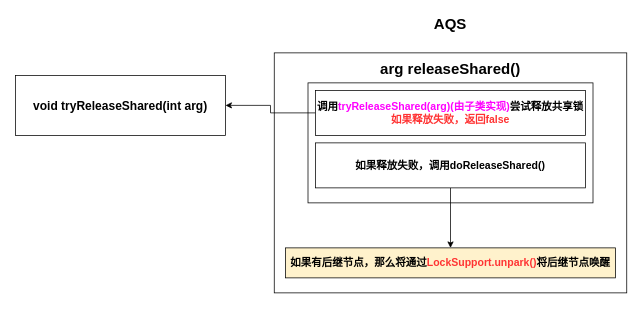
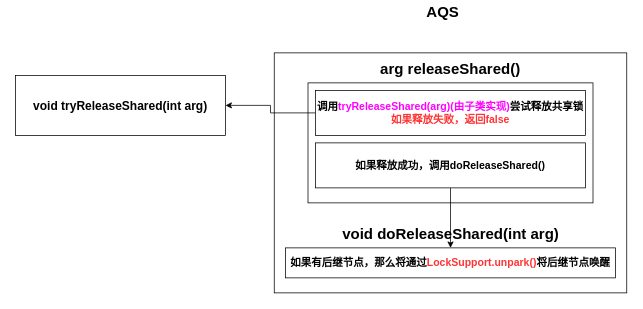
(450, 23) -> (443, 12)
(450, 165) -> (450, 165)
none -> (450, 233)
(450, 263) -> (450, 263)
